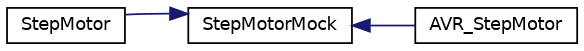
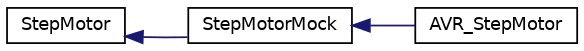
(148, 14) -> (165, 37)
